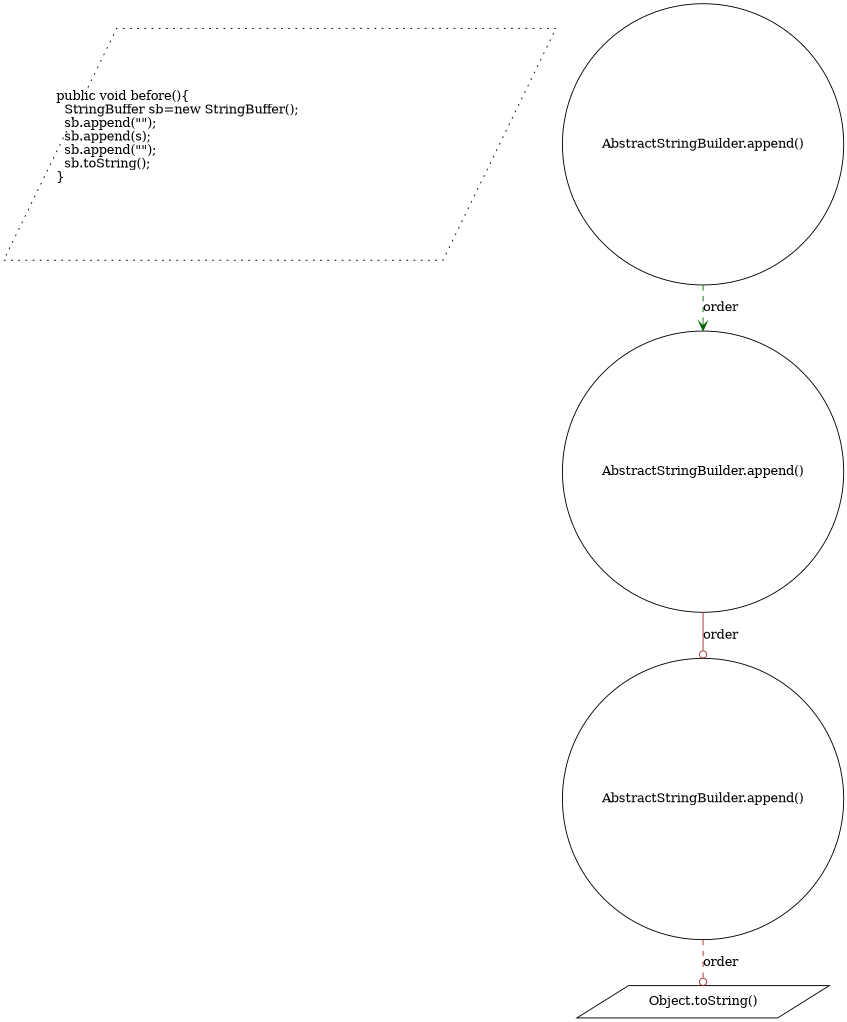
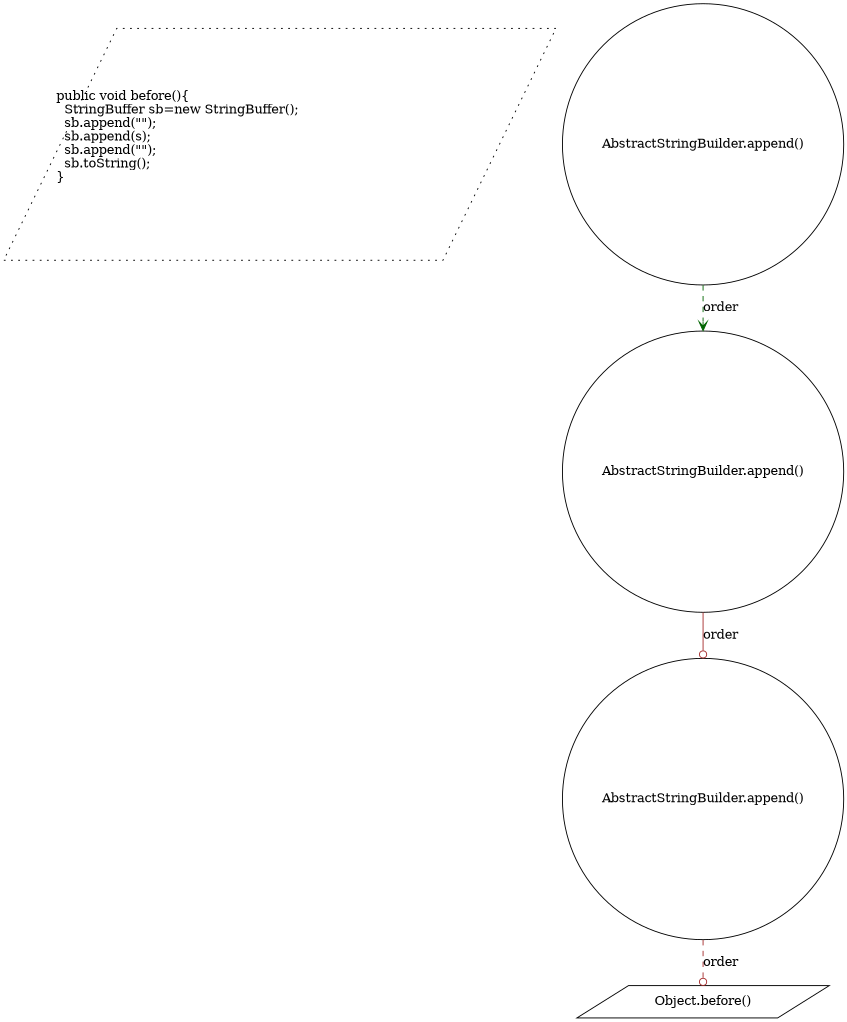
(703, 1002) -> (703, 1002)
